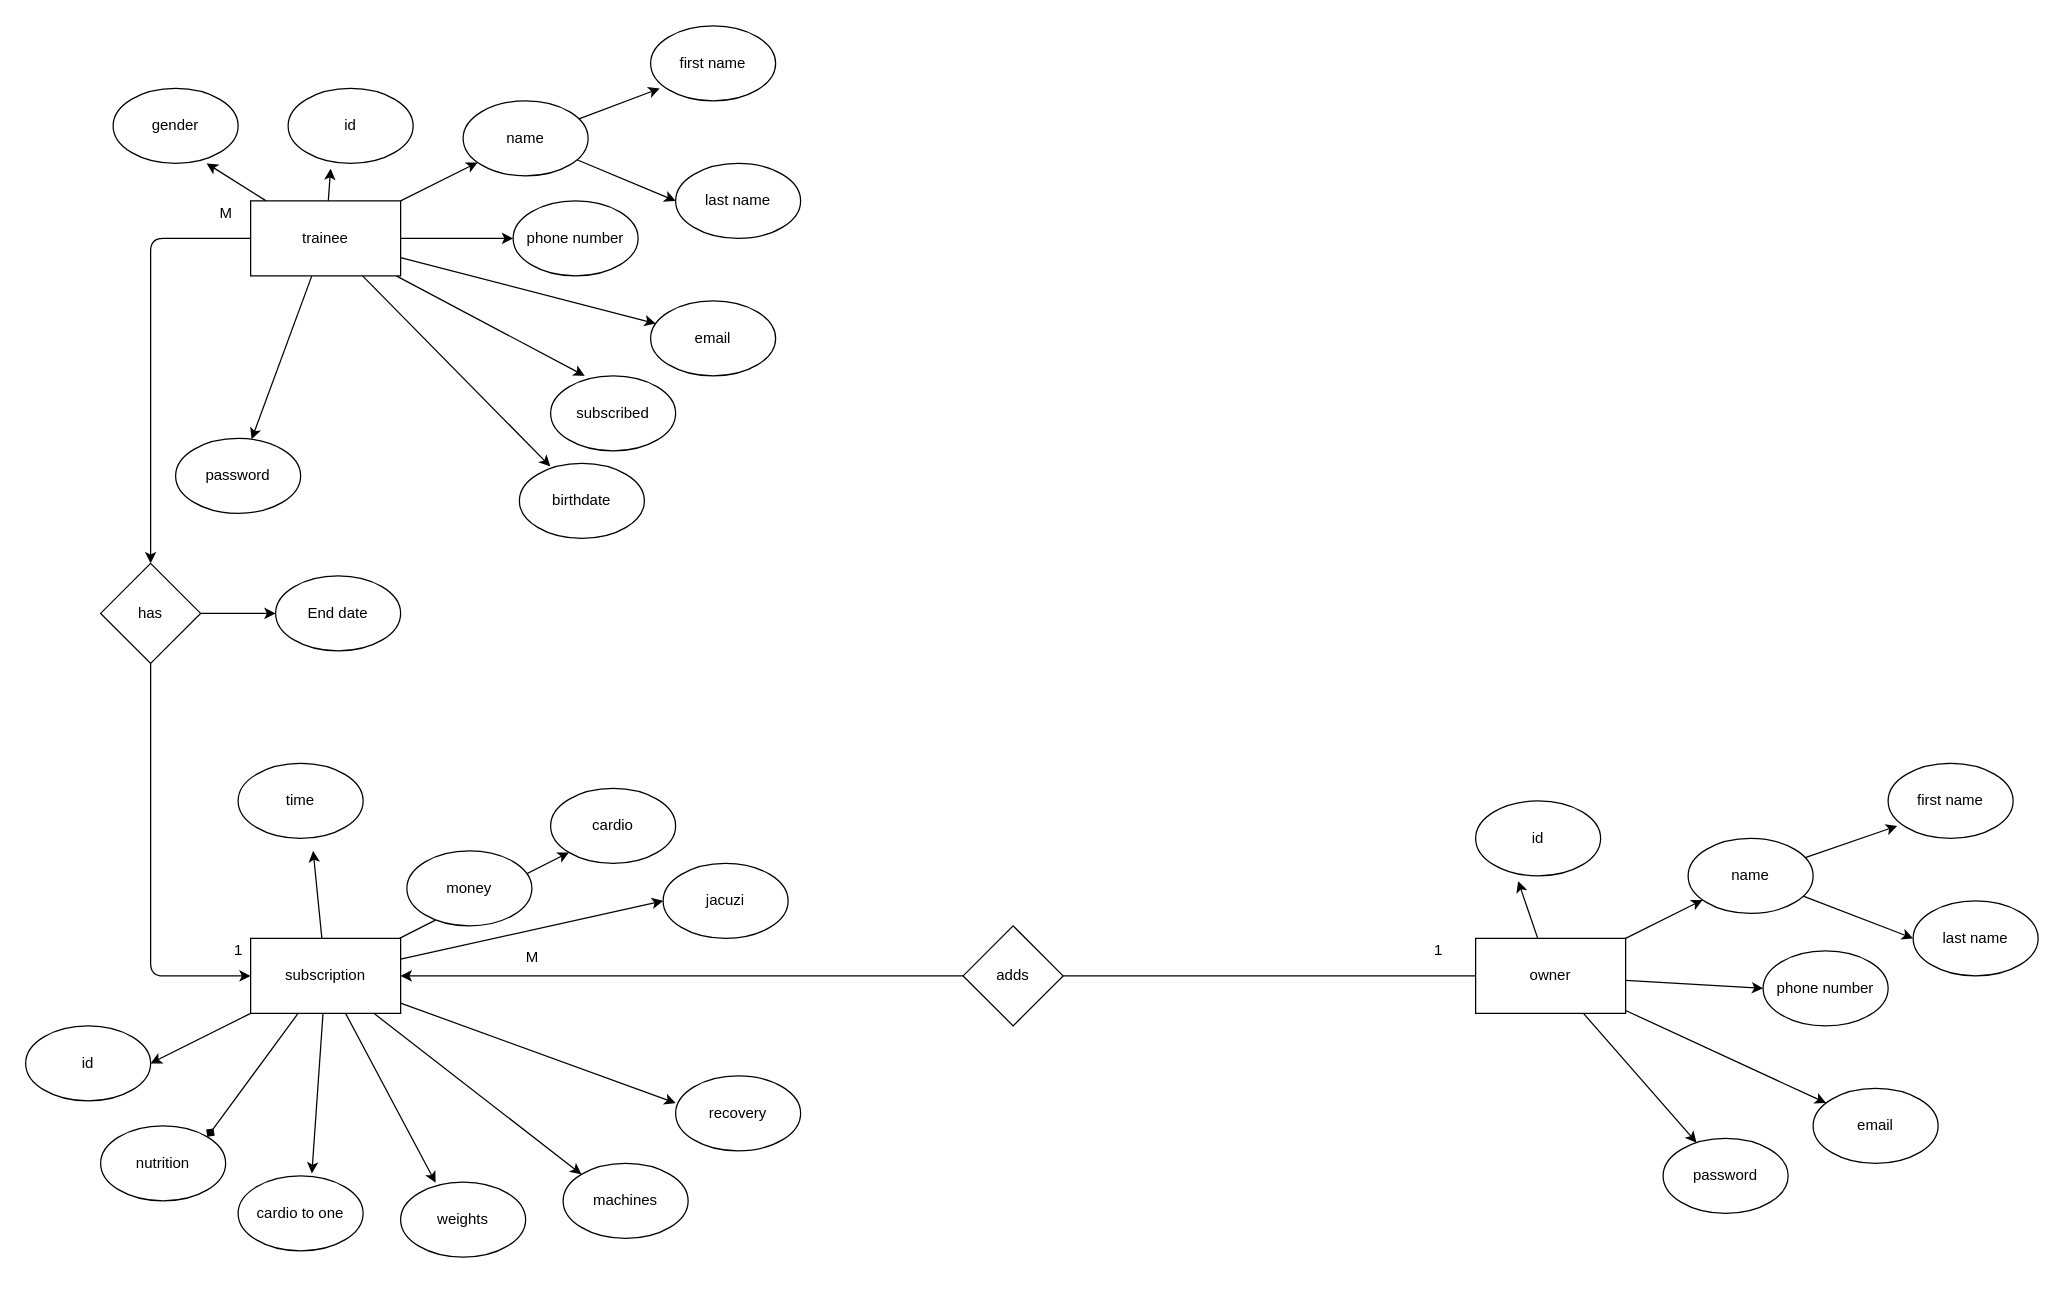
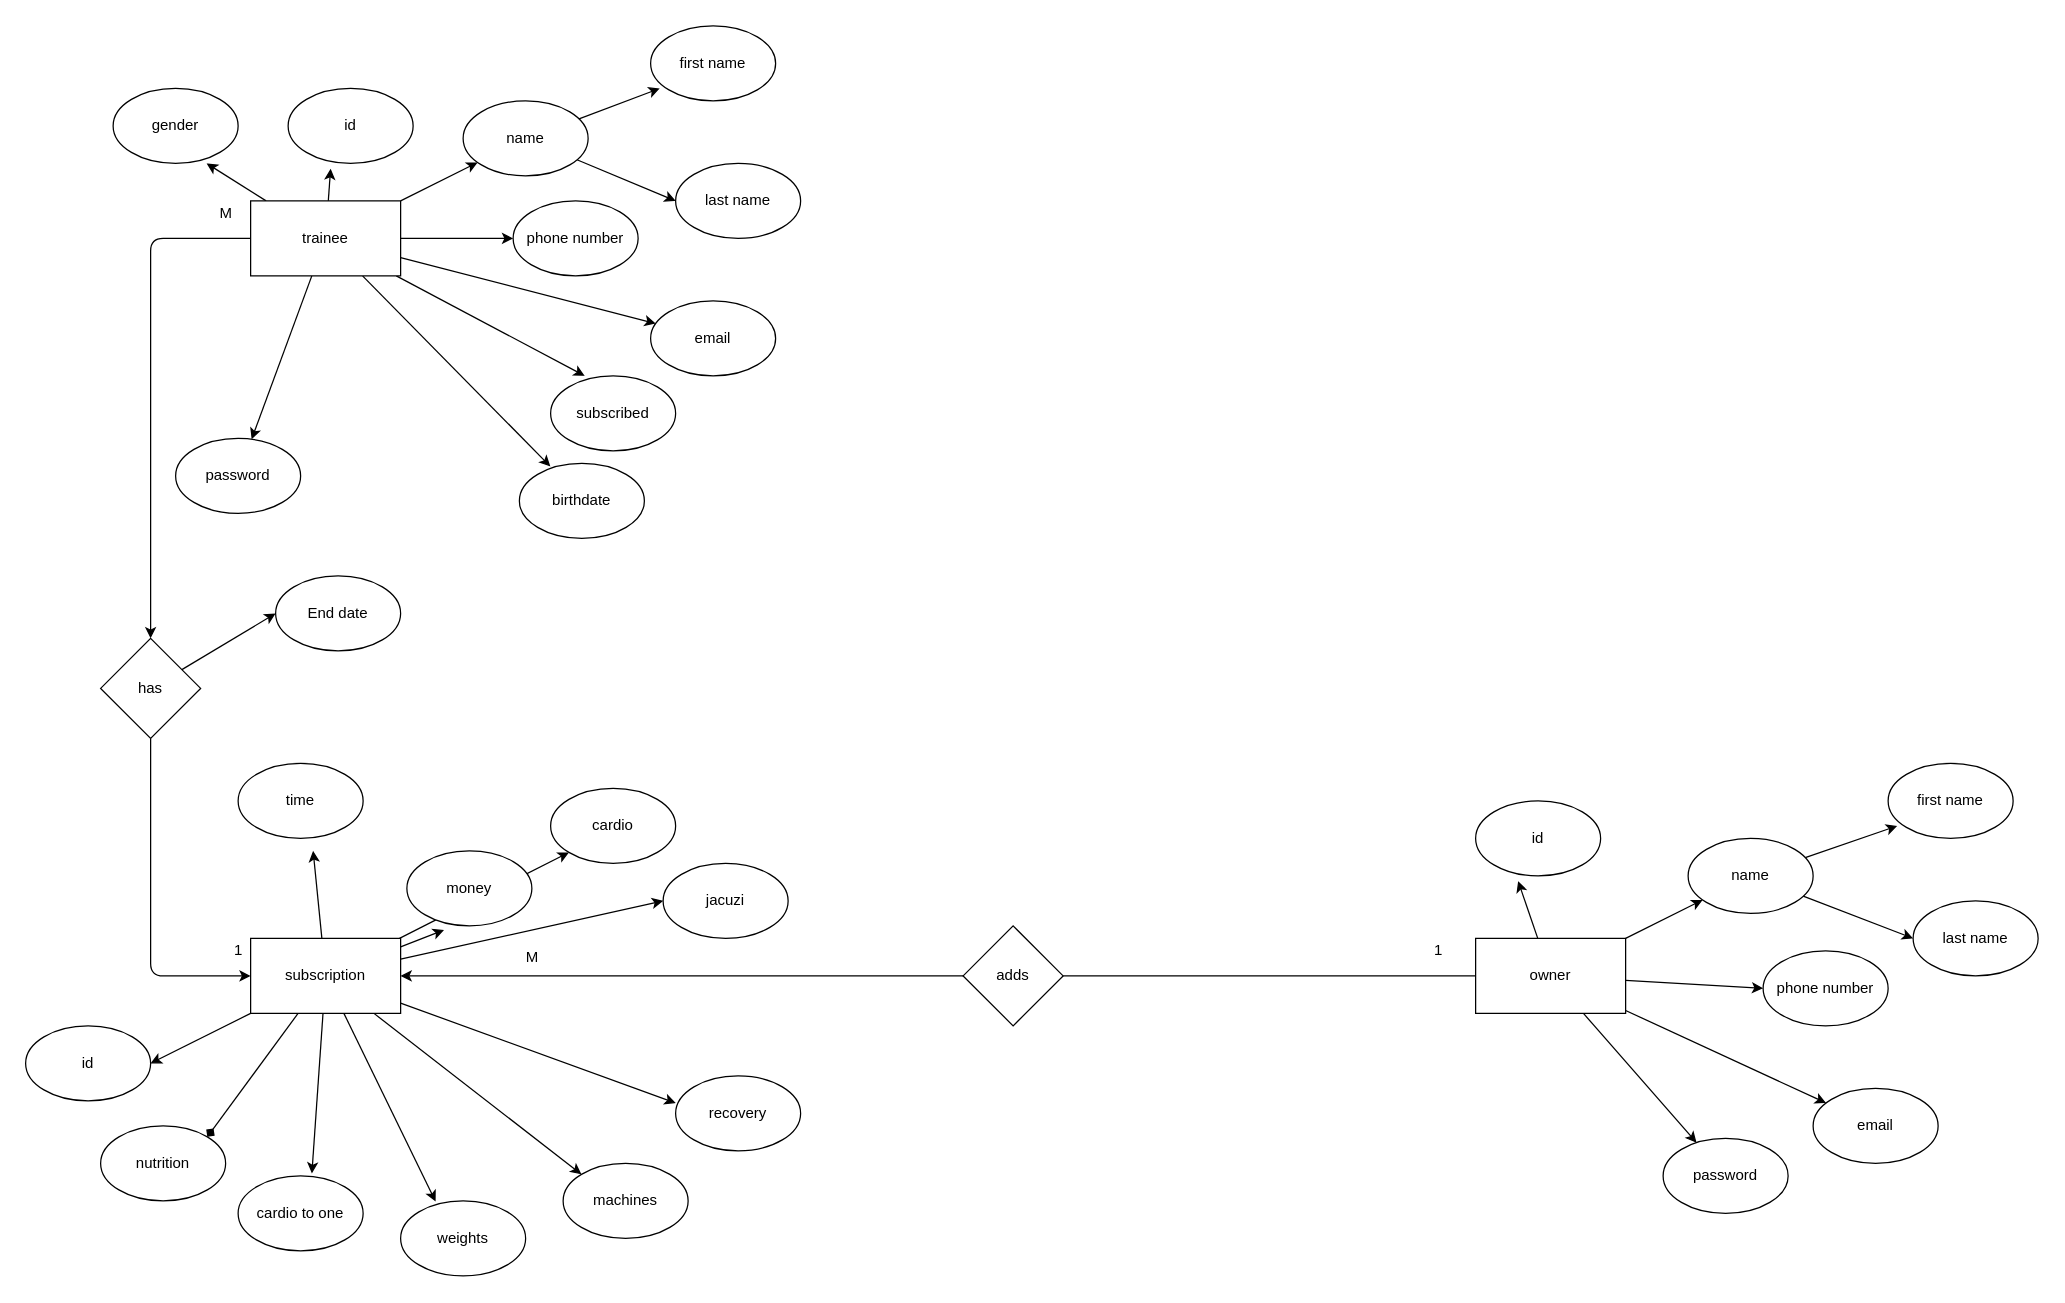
(151, 613) -> (151, 688)
none -> (419, 940)
(463, 1219) -> (463, 1238)
